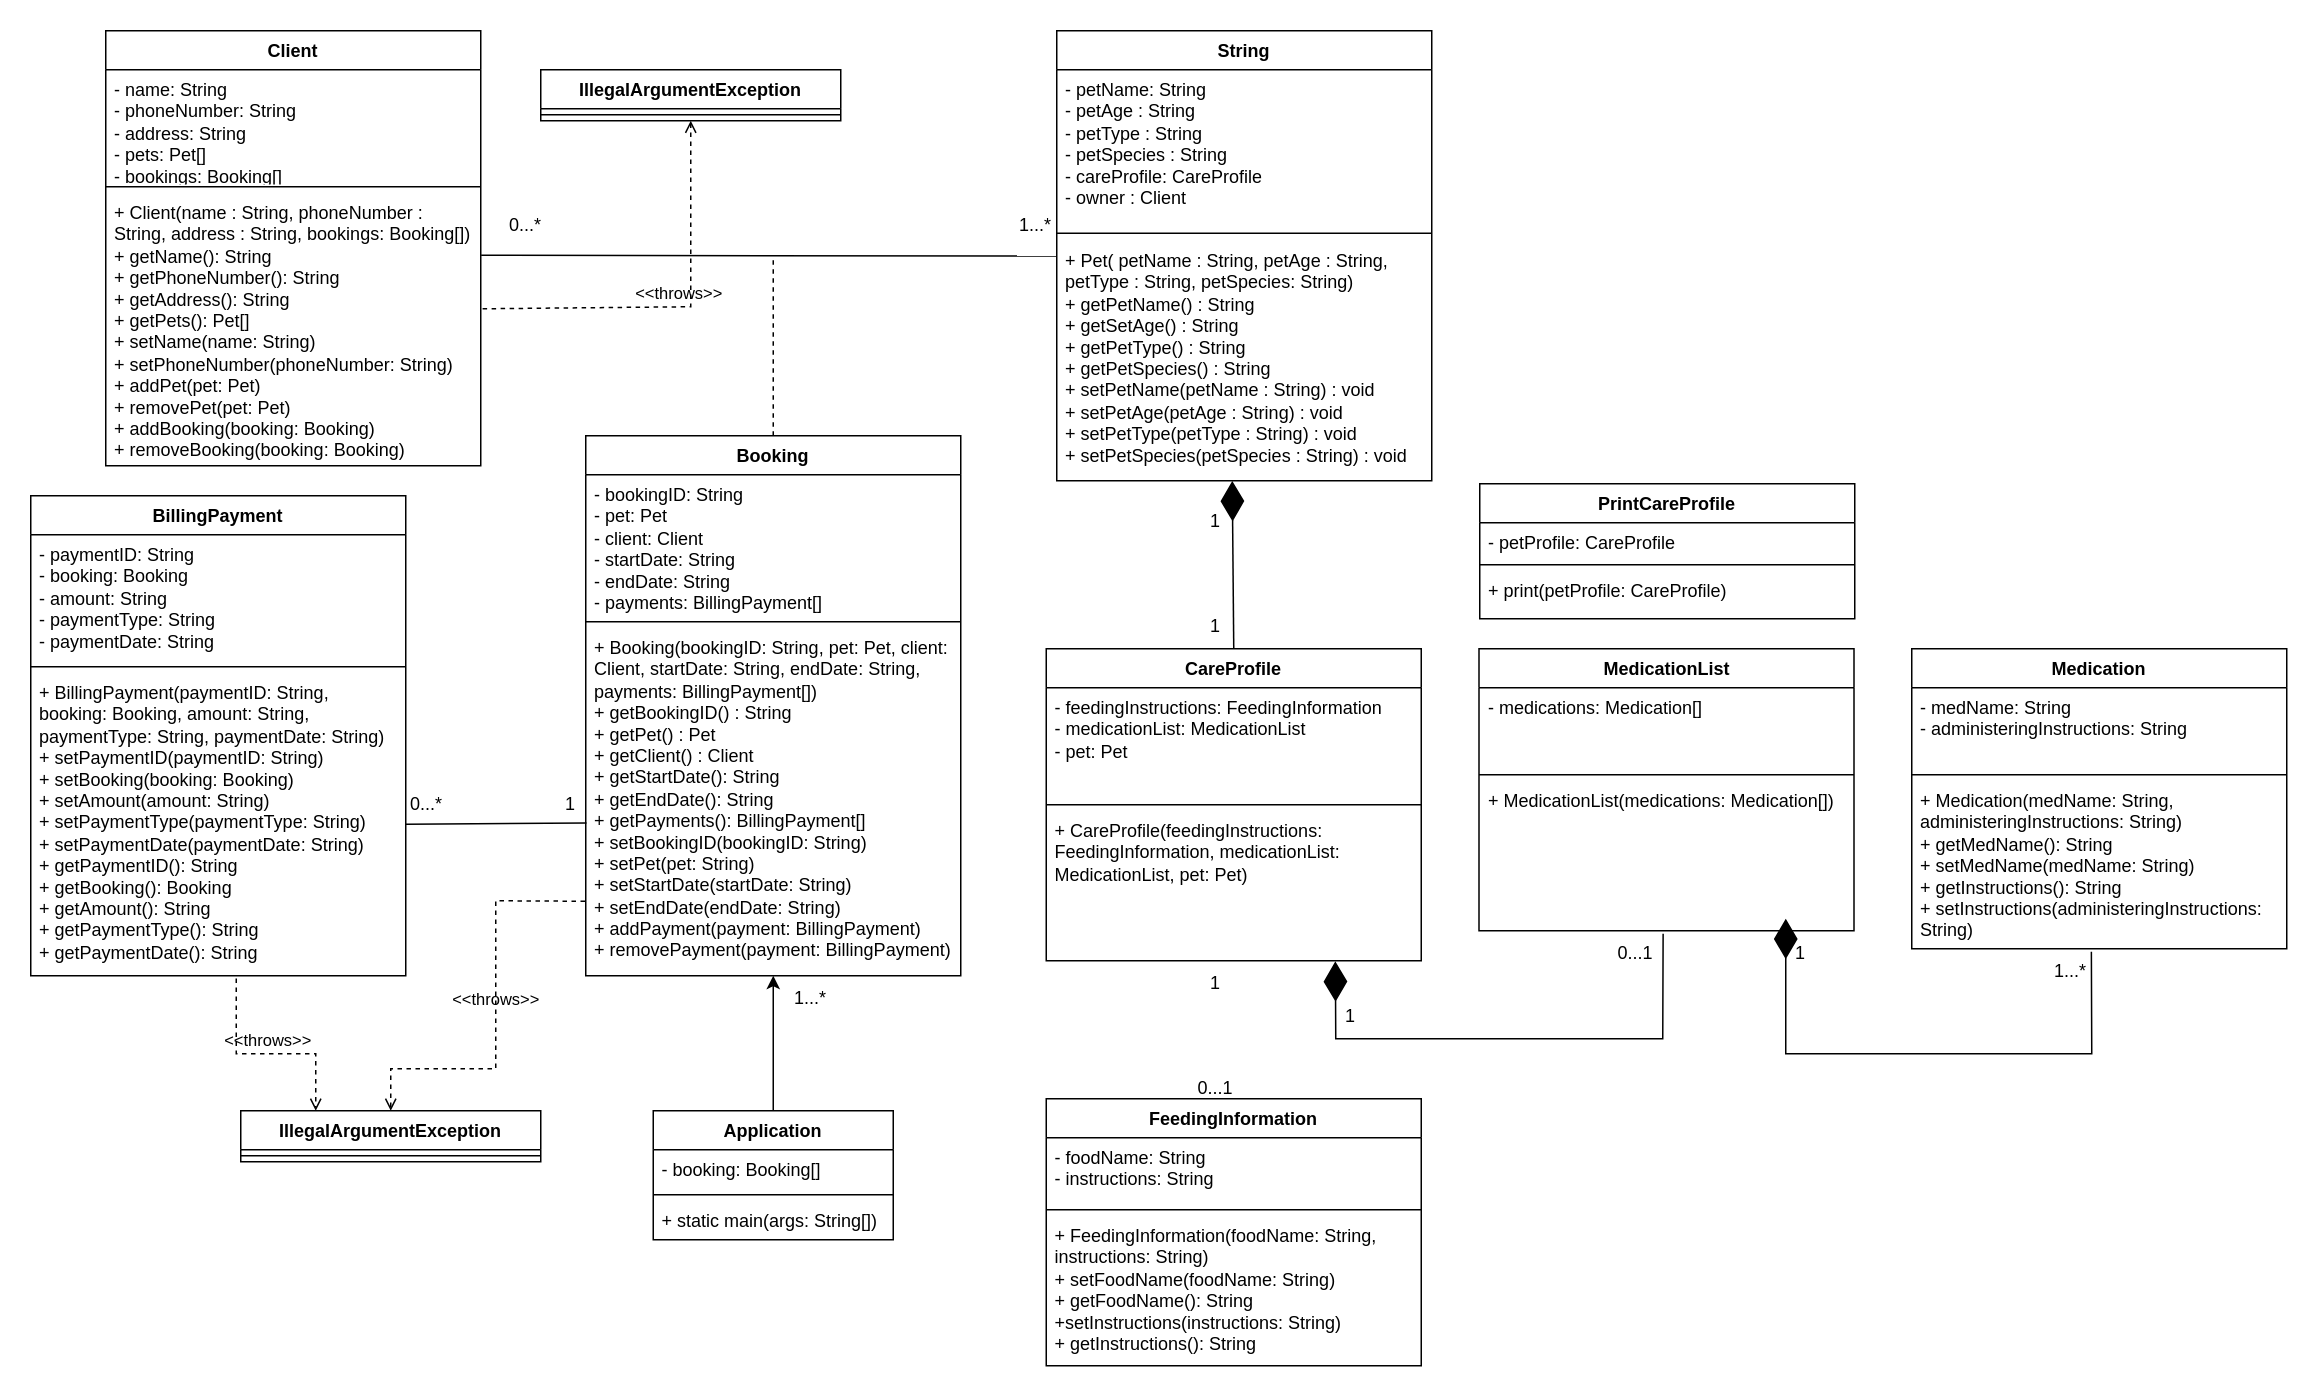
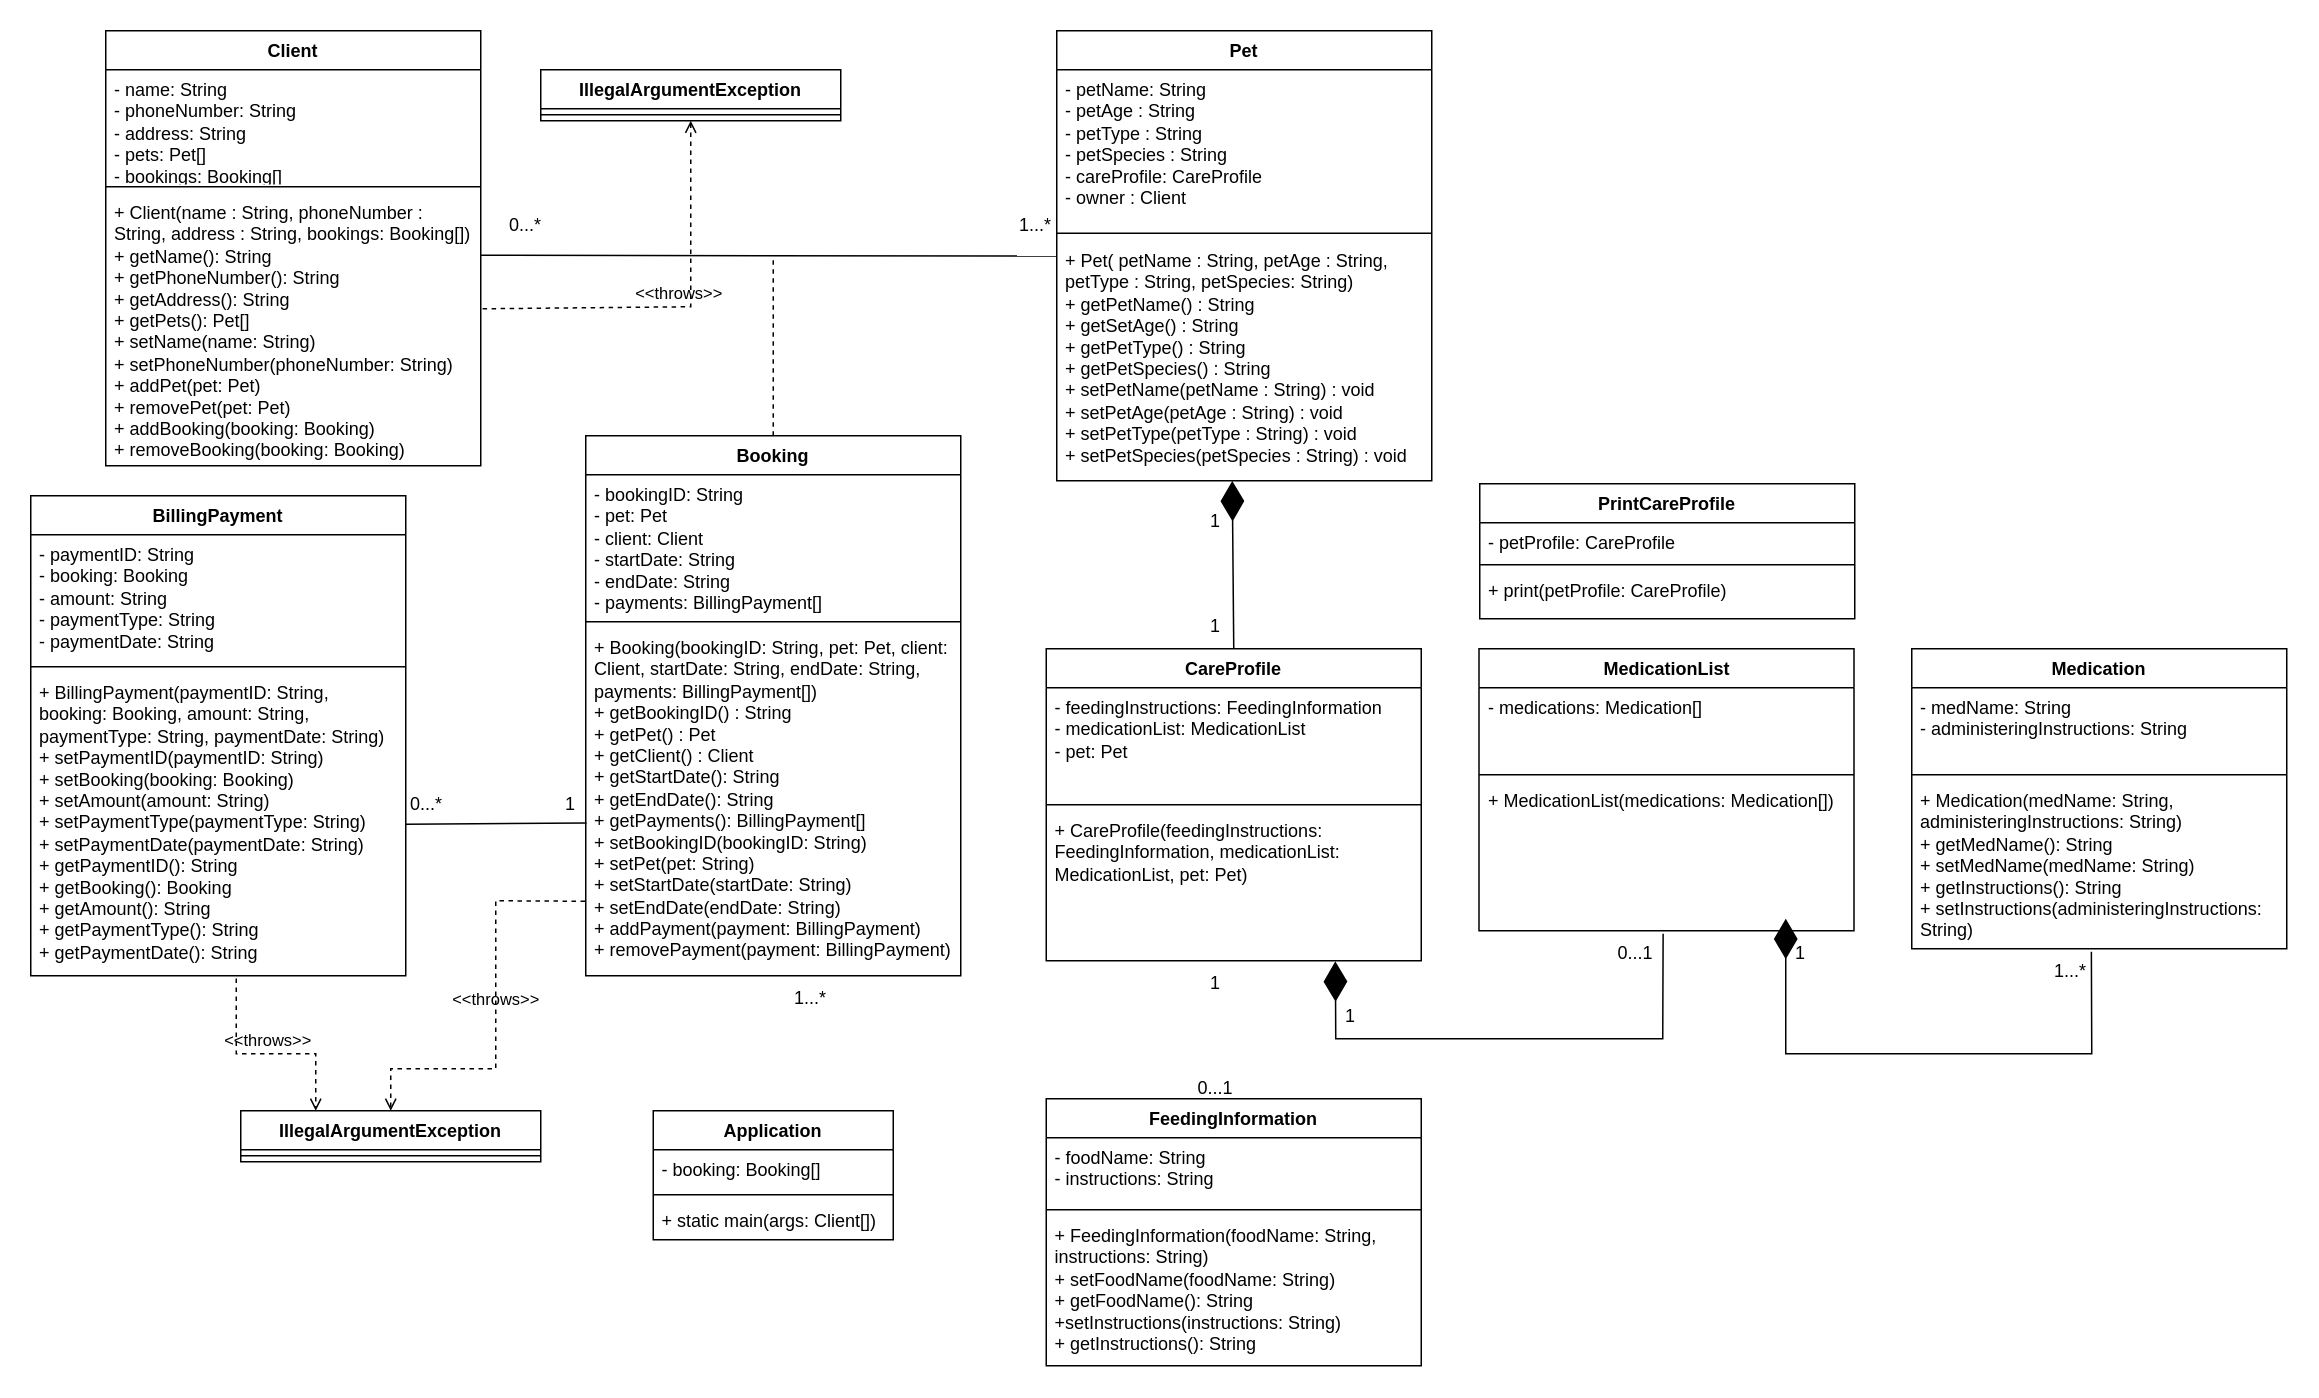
(1244, 52) -> (1244, 52)
(773, 1049) -> none
(775, 1233) -> (775, 1233)
